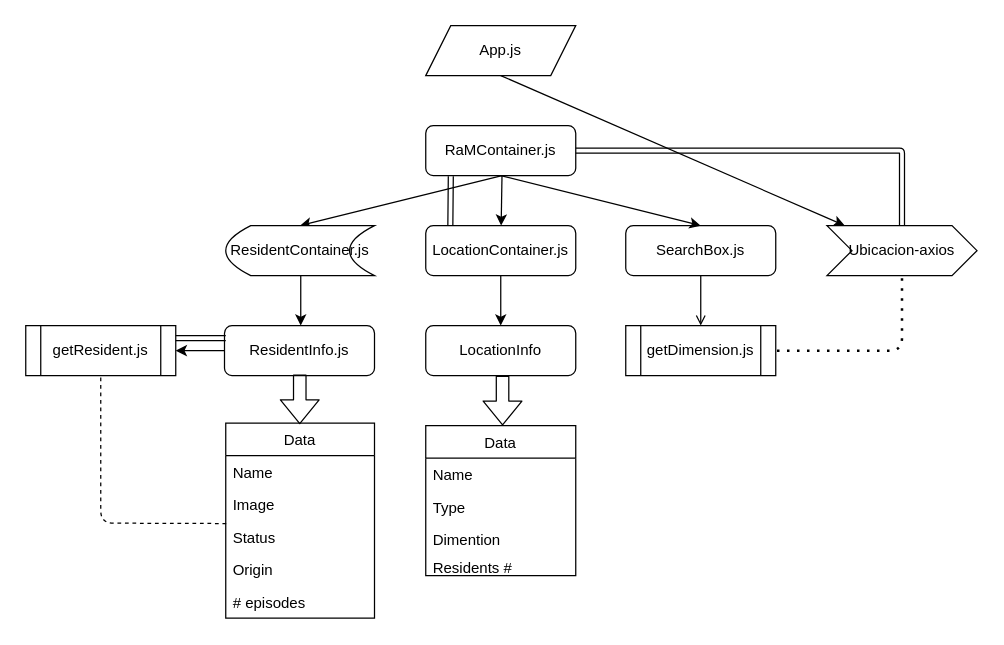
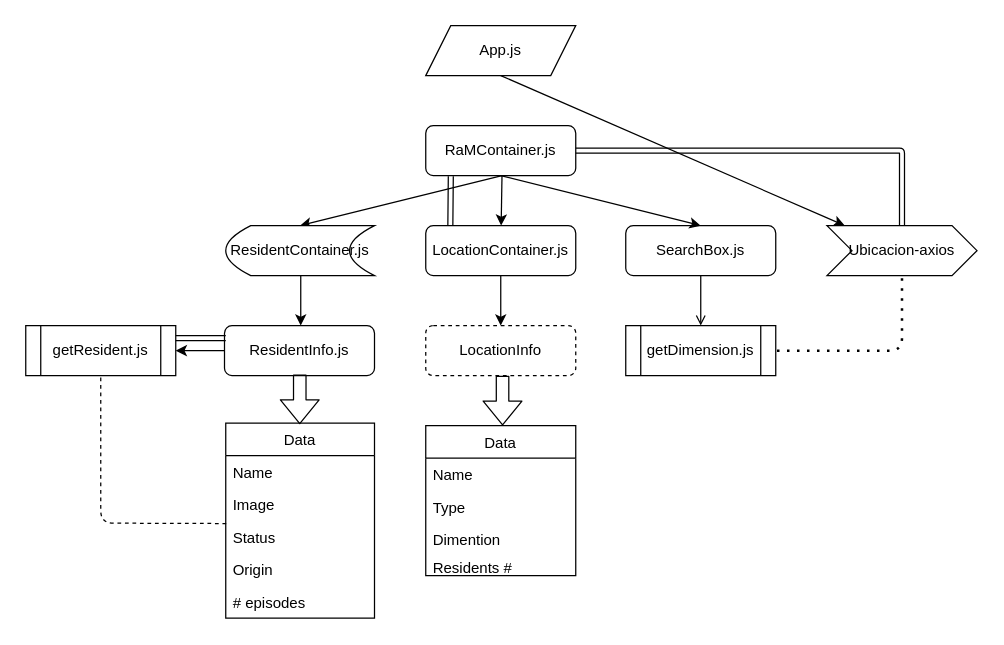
(501, 351) -> (501, 351)
